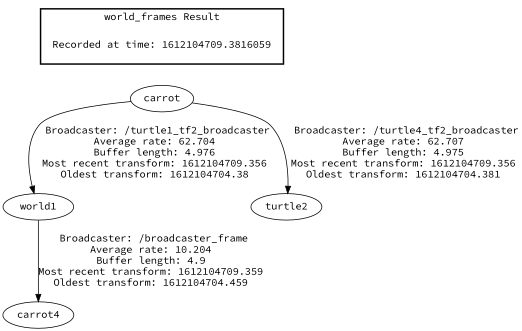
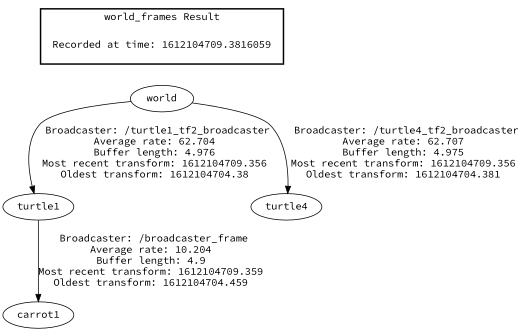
(162, 99) -> (162, 99)
(38, 207) -> (38, 207)
(286, 207) -> (286, 207)
(38, 315) -> (38, 315)
